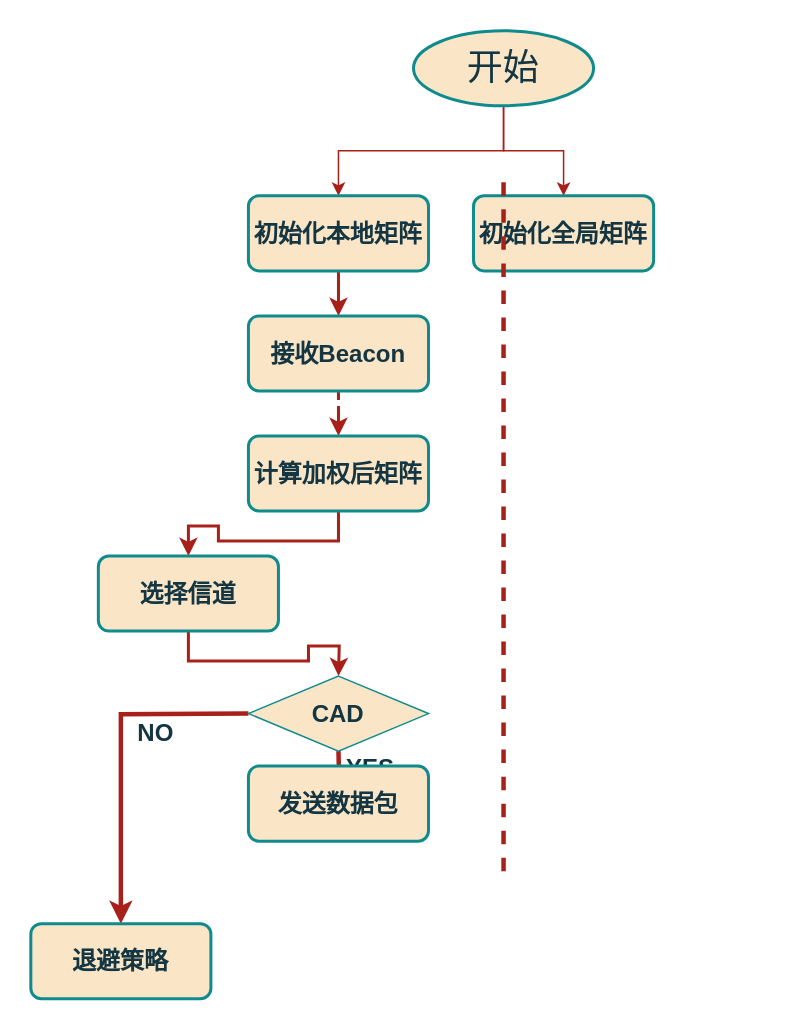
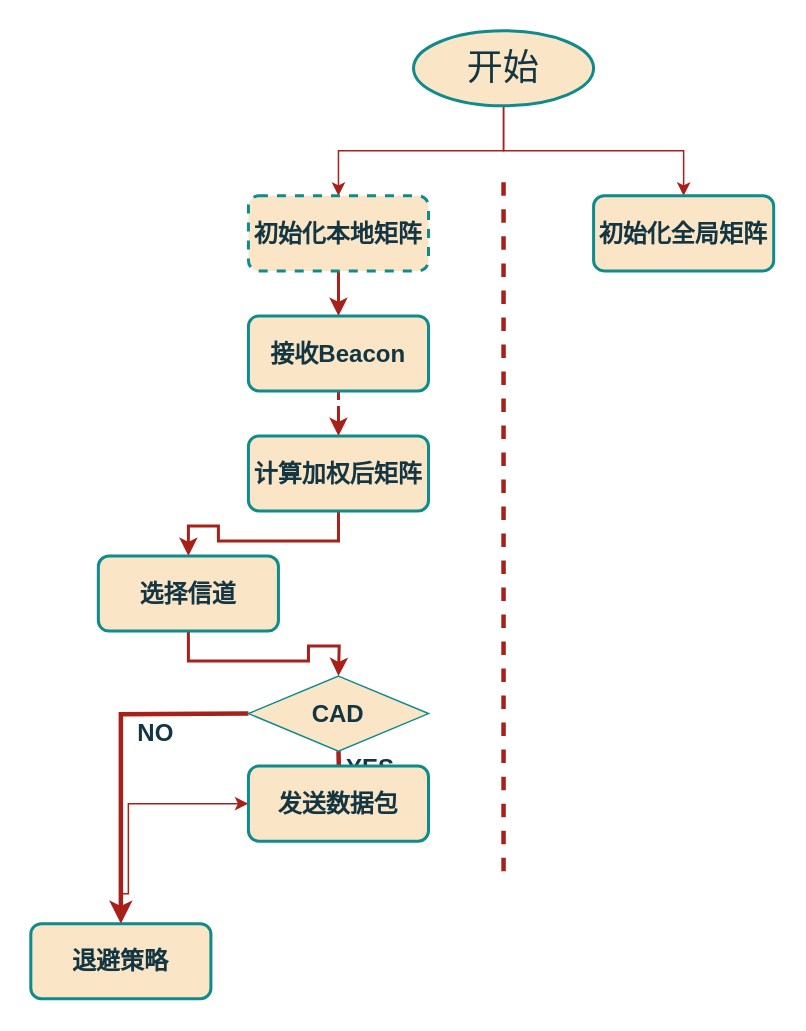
(338, 233) -> (338, 233)
(563, 233) -> (683, 233)
none -> (135, 803)
